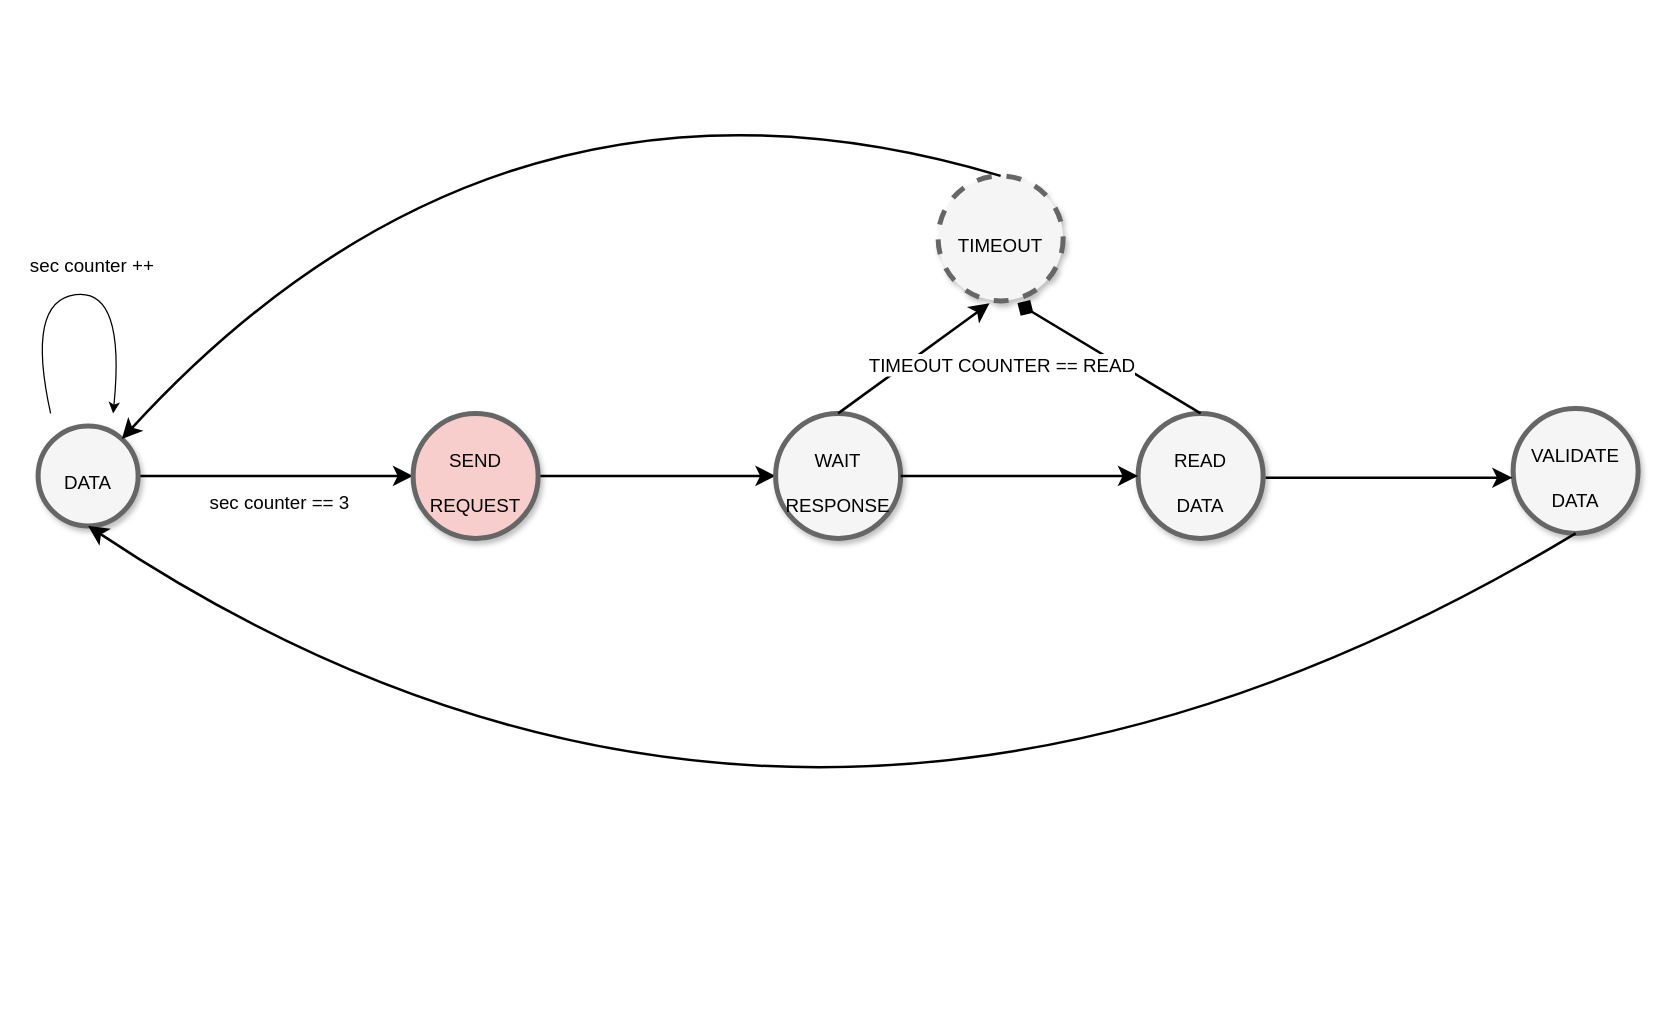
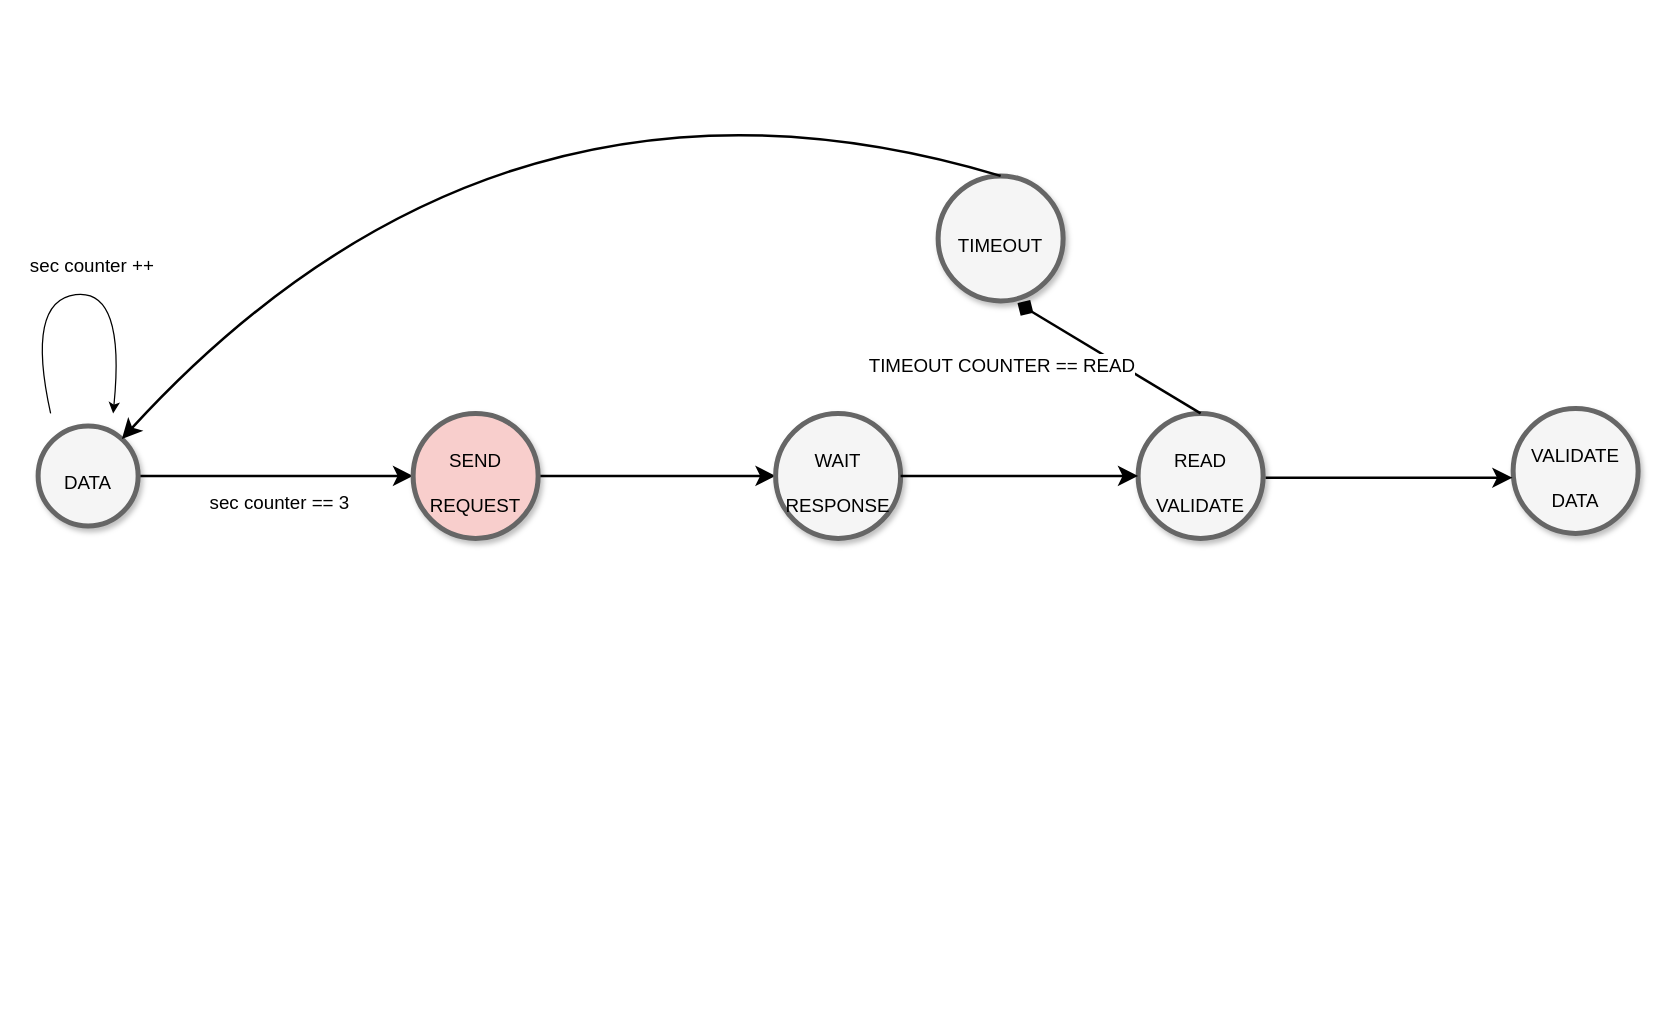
(1001, 238) -> (1001, 238)
(948, 334) -> none
(1201, 476) -> (1201, 476)
(835, 766) -> none
